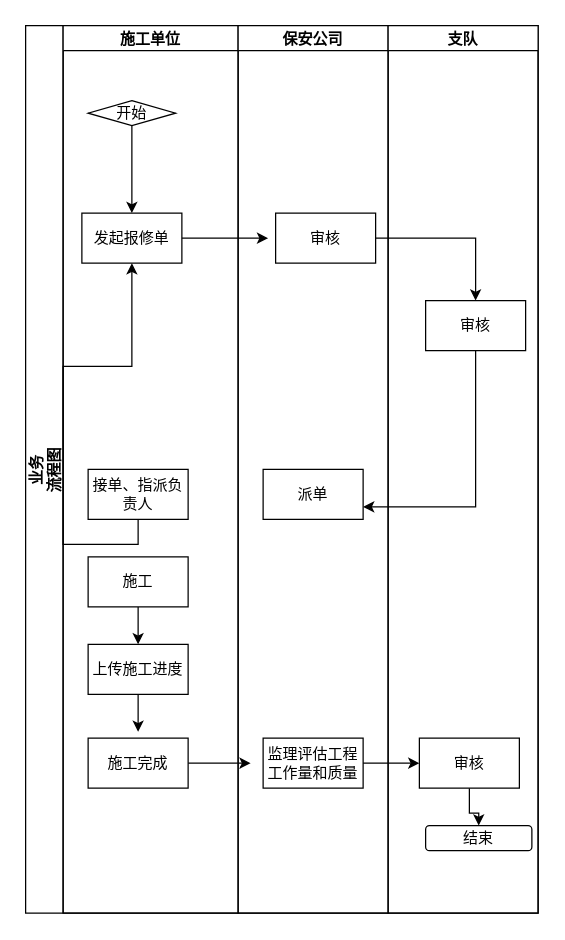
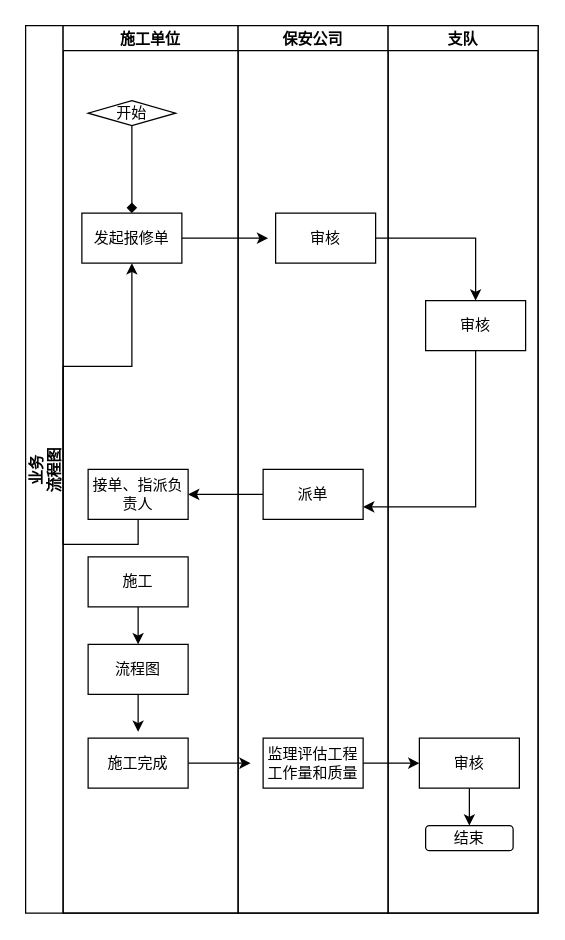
(132, 203) -> (132, 202)
none -> (230, 494)
(138, 669) -> (138, 669)
(479, 838) -> (469, 838)
